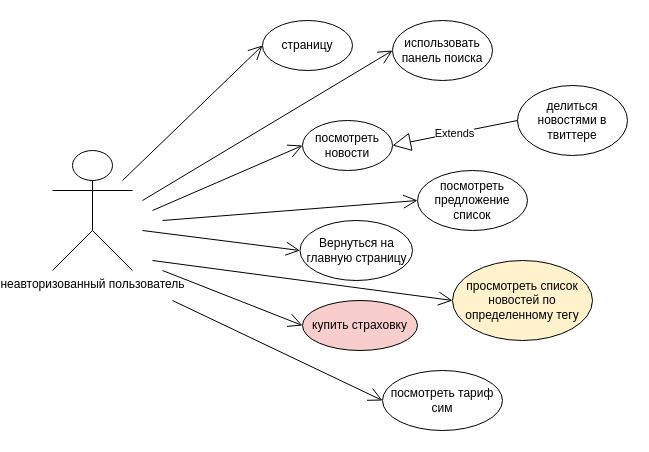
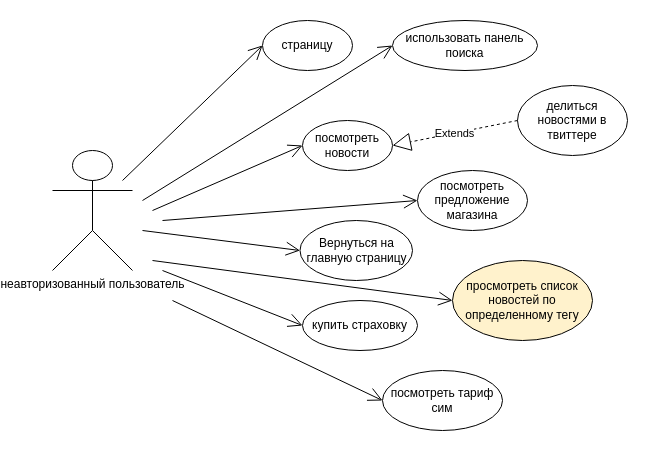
(443, 51) -> (465, 46)
(495, 125) -> (495, 125)
(473, 201) -> (473, 201)
(360, 326) -> (360, 326)
